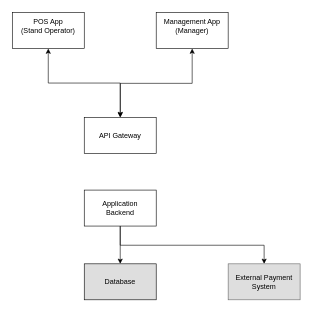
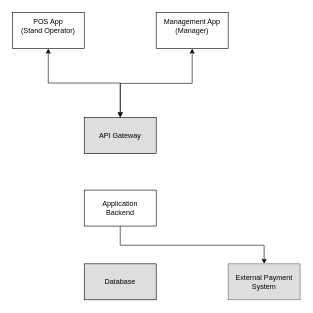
(120, 135) -> (120, 135)
(120, 258) -> none
